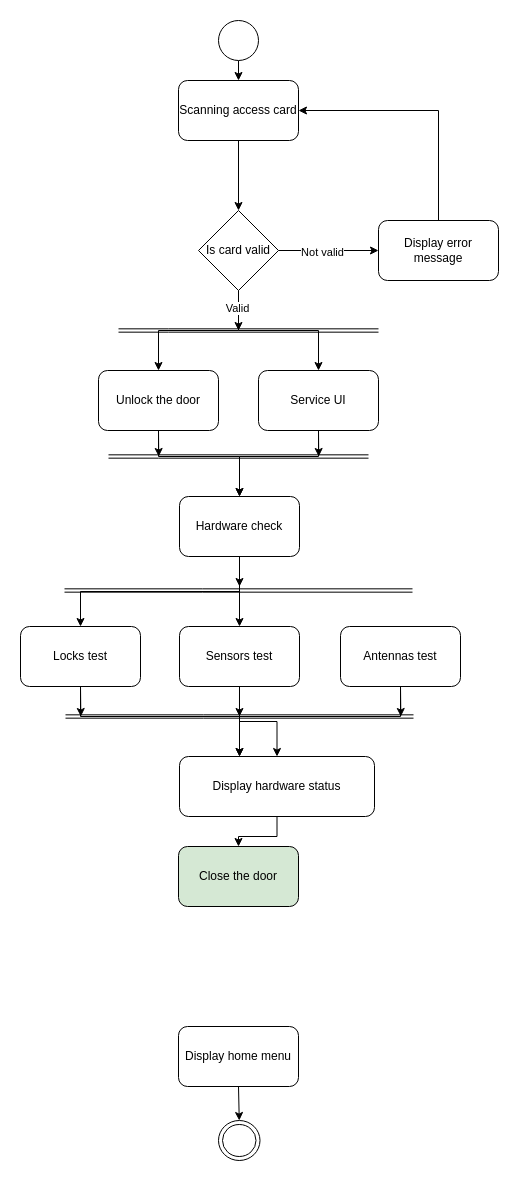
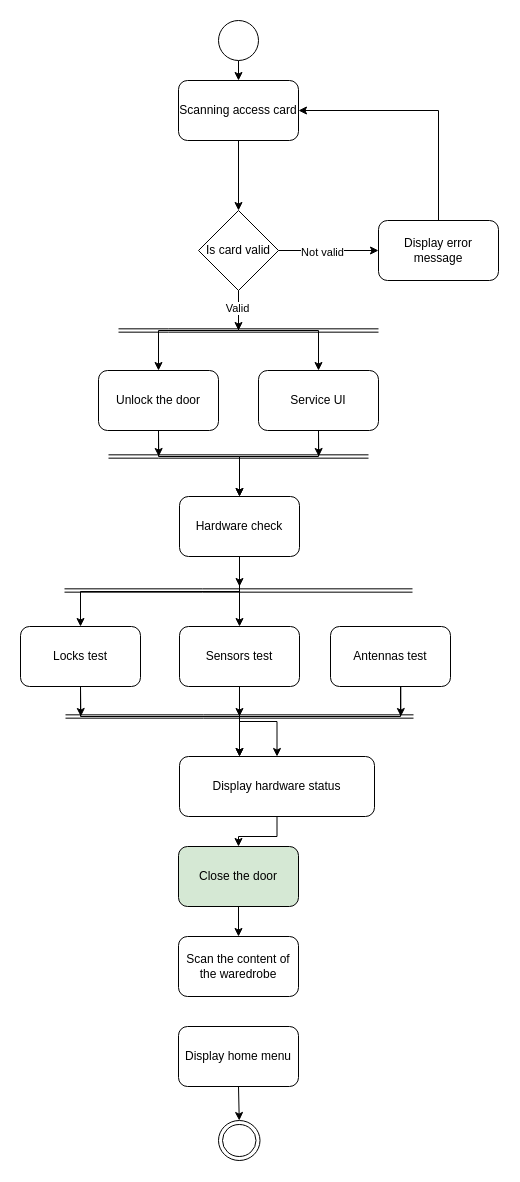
(401, 657) -> (391, 657)
none -> (239, 926)
none -> (239, 967)
